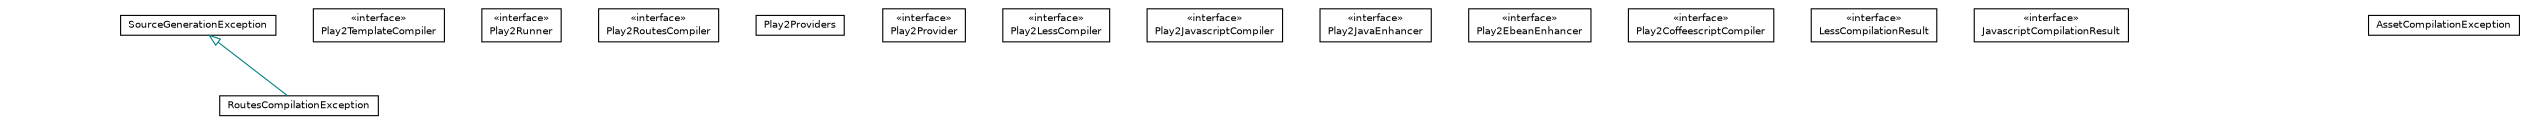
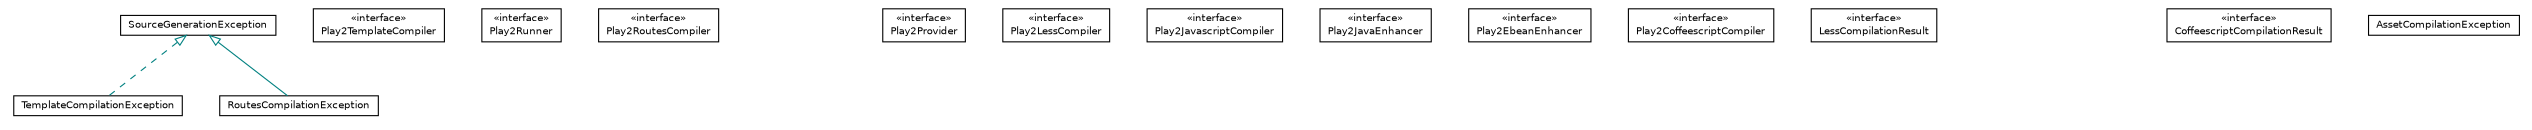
(800, 25) -> none
(2051, 25) -> none
none -> (2248, 25)
none -> (97, 106)
